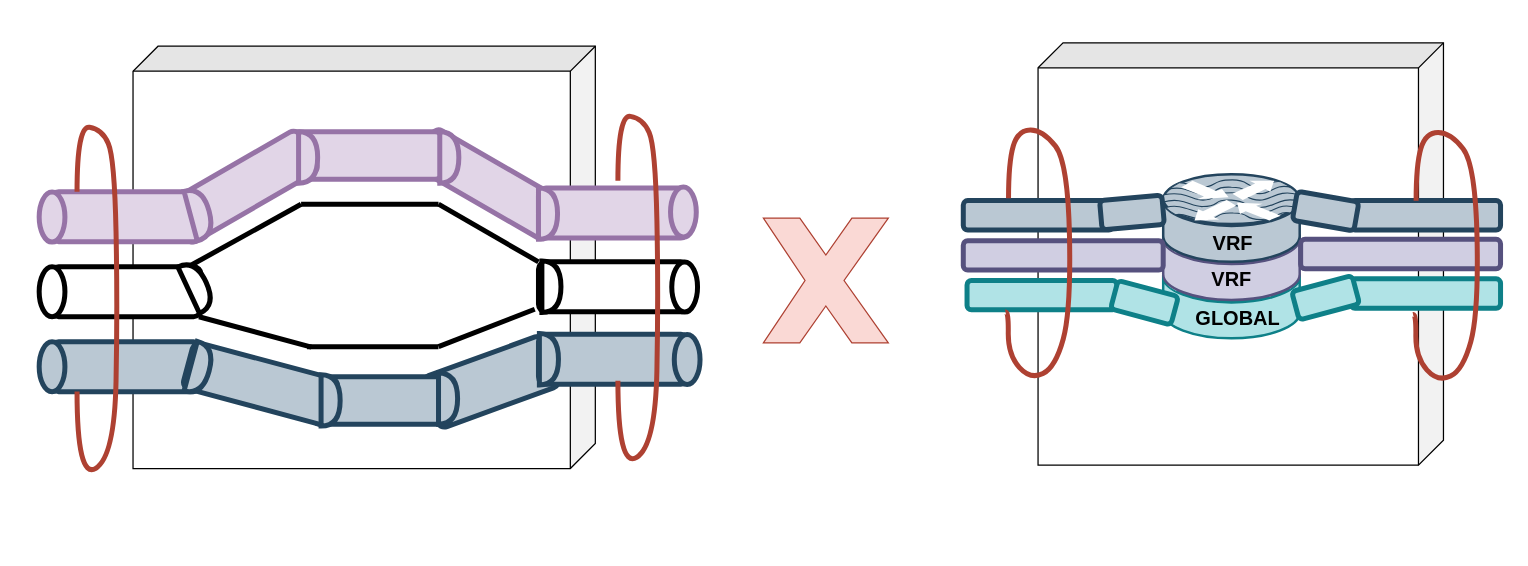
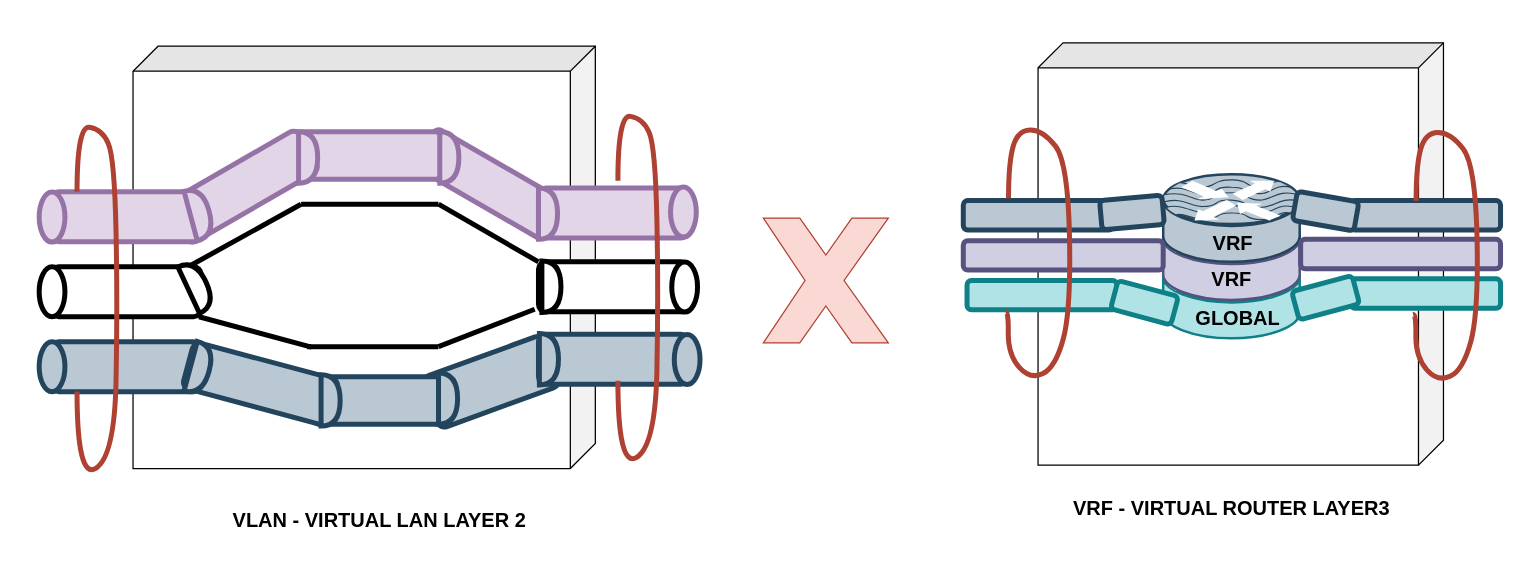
none -> (1232, 508)
none -> (379, 520)
